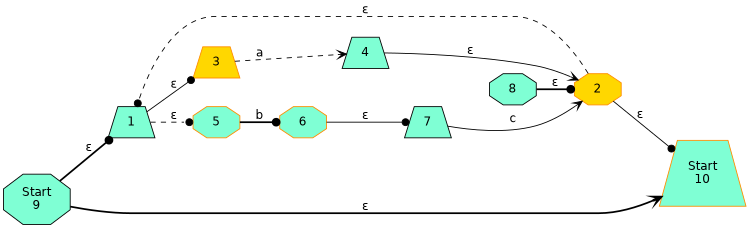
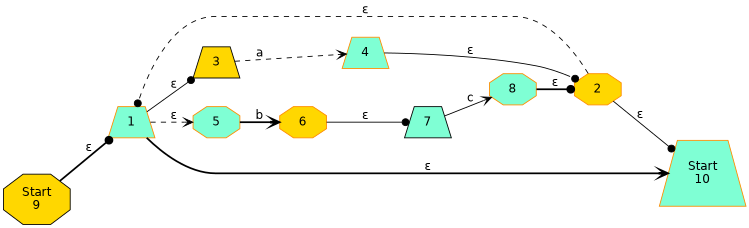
(366, 53) -> (366, 53)
(478, 58) -> (478, 58)
(216, 62) -> (216, 62)
(513, 89) -> (513, 89)
(132, 122) -> (132, 122)
(167, 122) -> (167, 122)
(256, 122) -> (256, 122)
(303, 122) -> (303, 122)
(514, 130) -> (464, 108)
(37, 199) -> (37, 199)
(363, 213) -> (398, 173)
